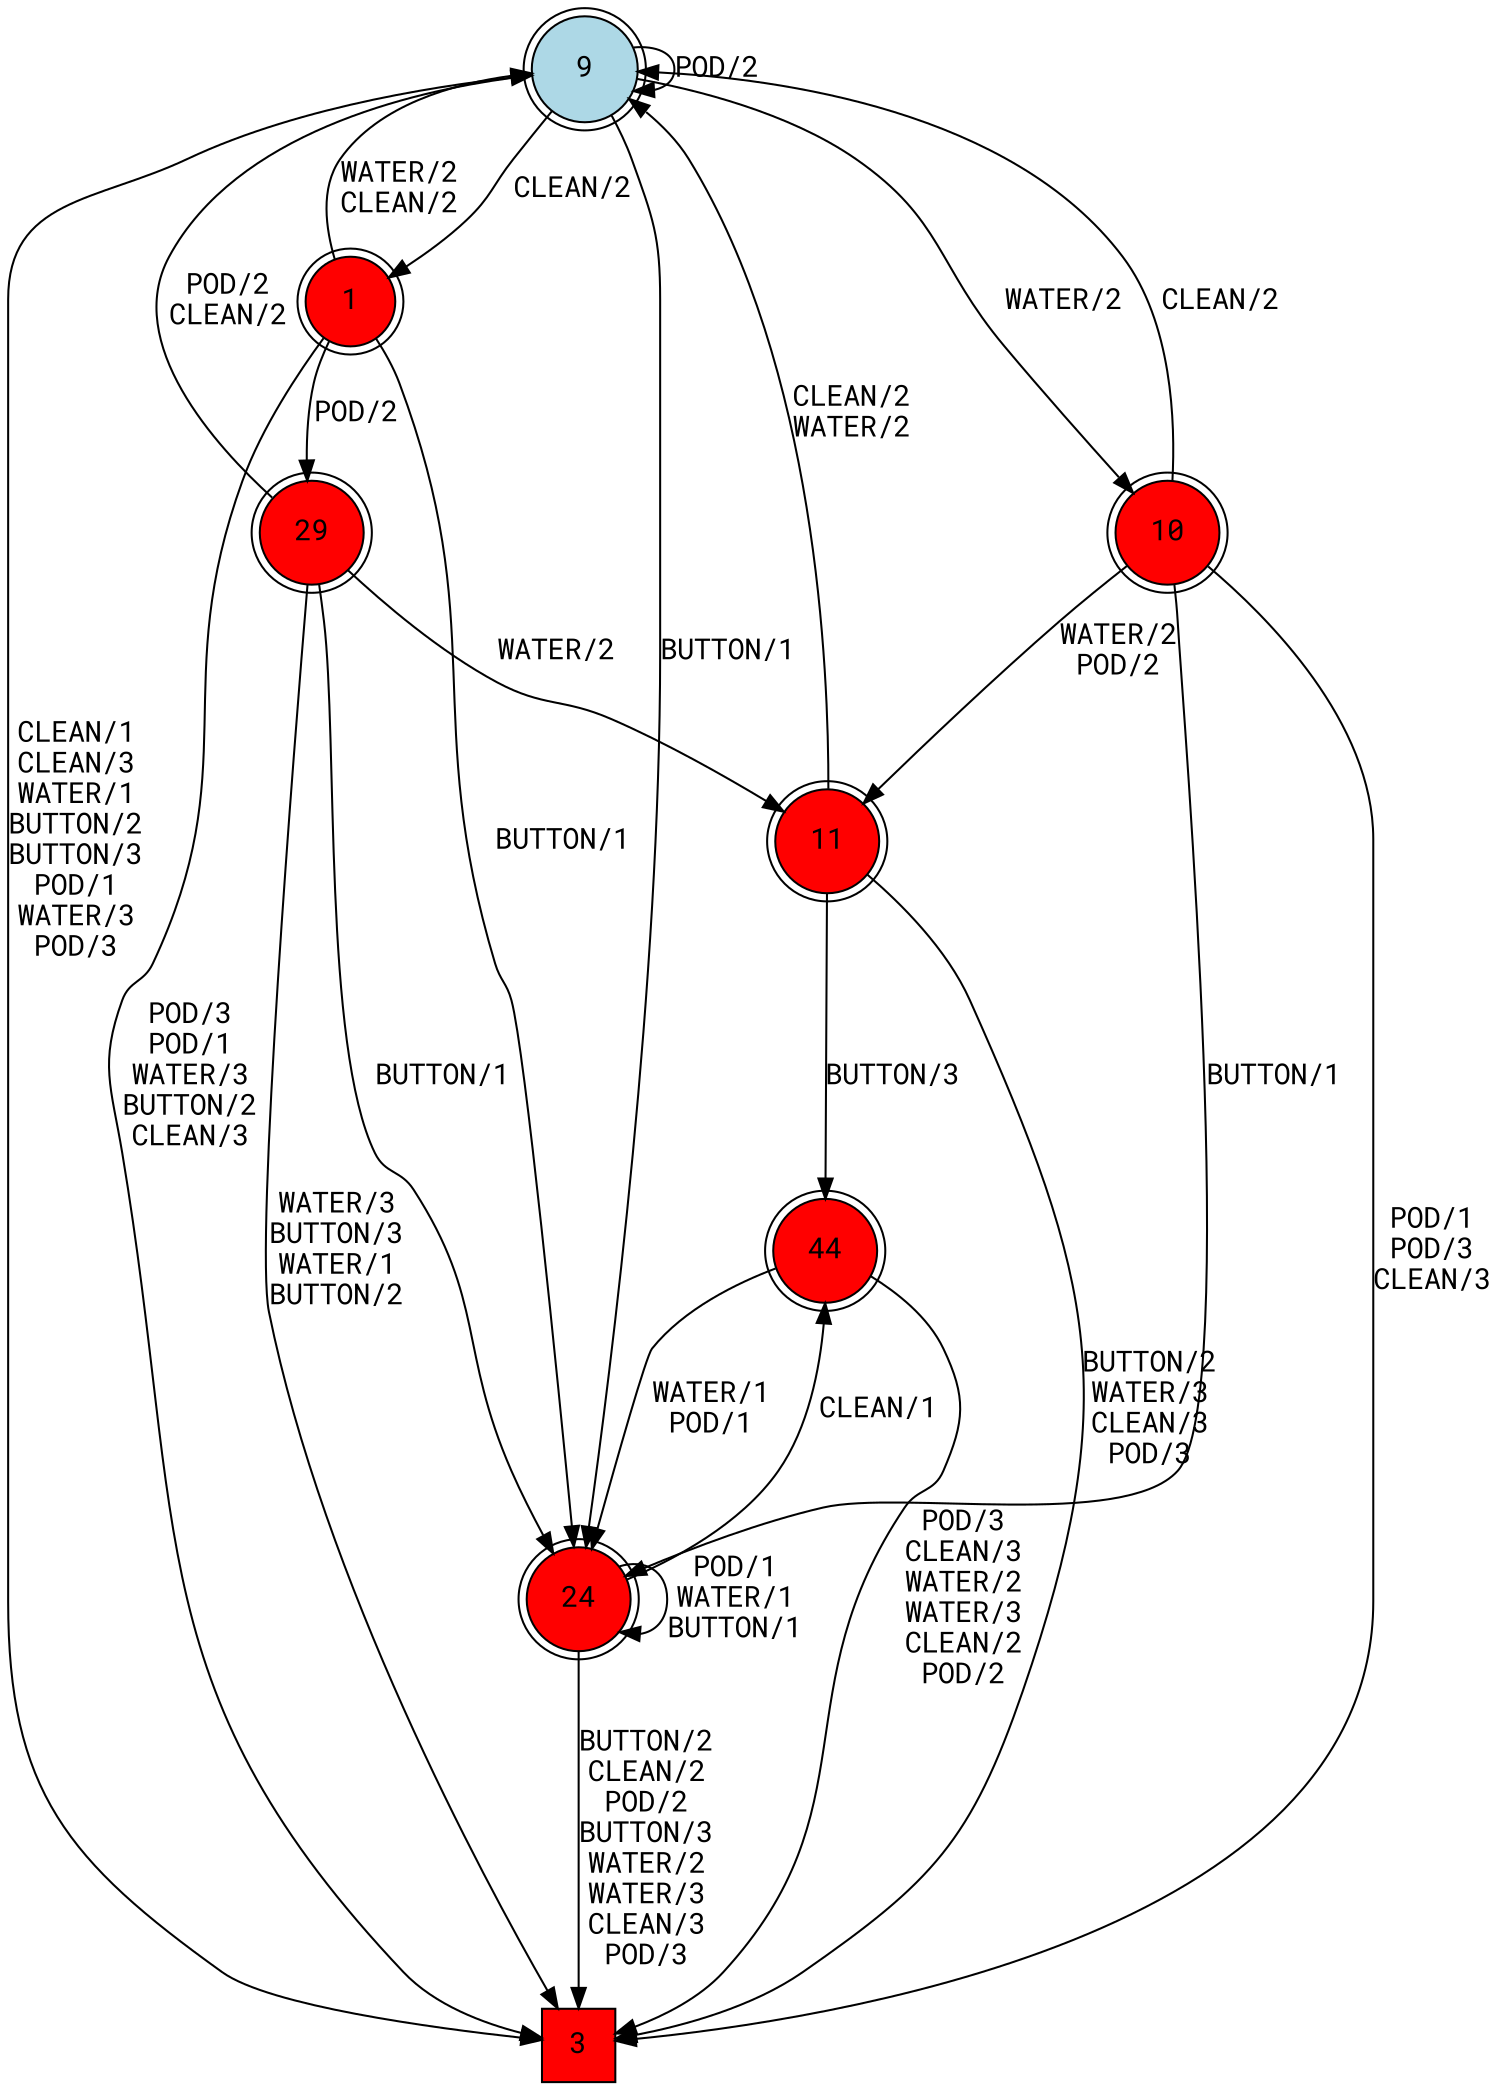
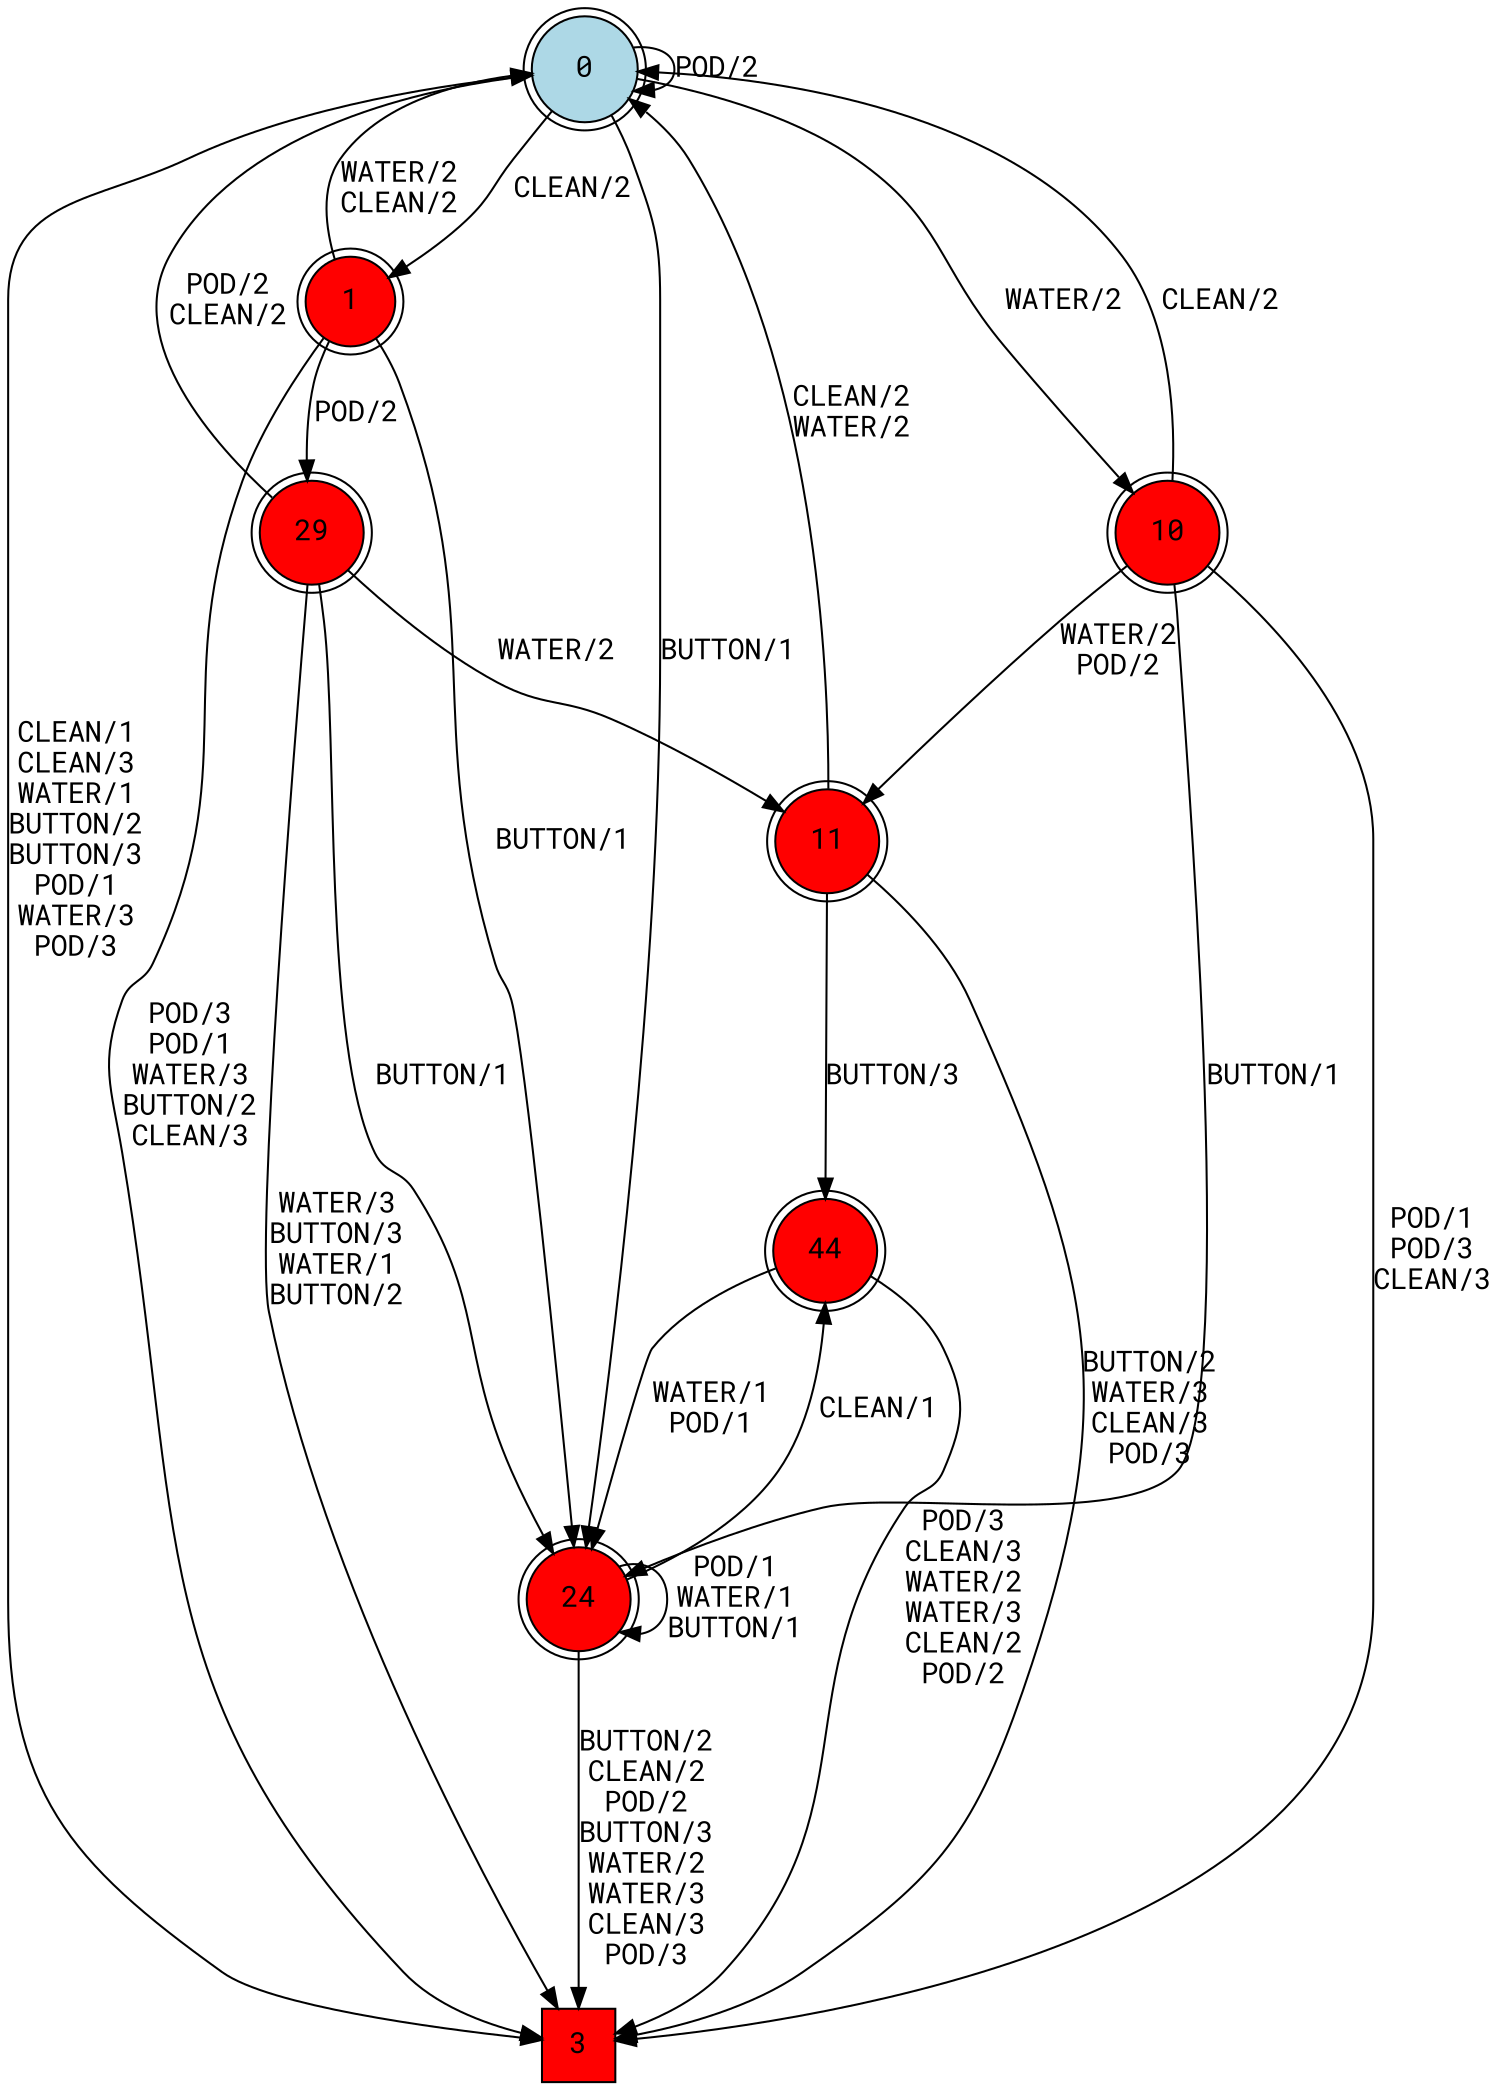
(585, 69) -> (585, 69)
